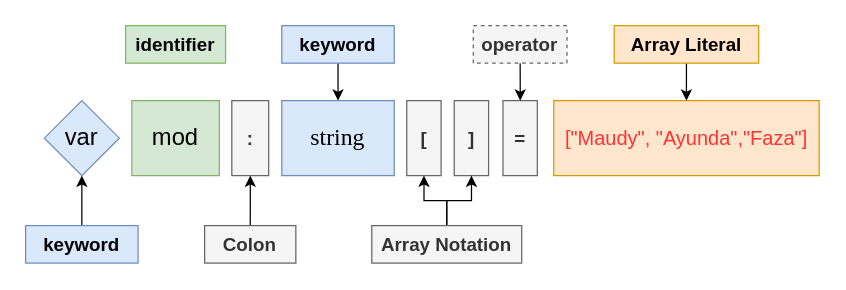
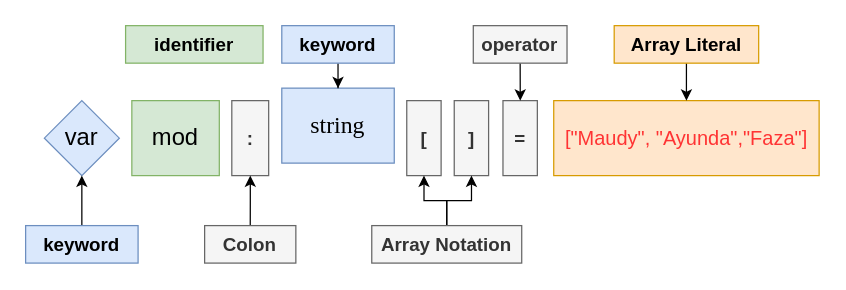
(176, 44) -> (194, 44)
(520, 44) -> (520, 44)
(338, 138) -> (338, 126)
